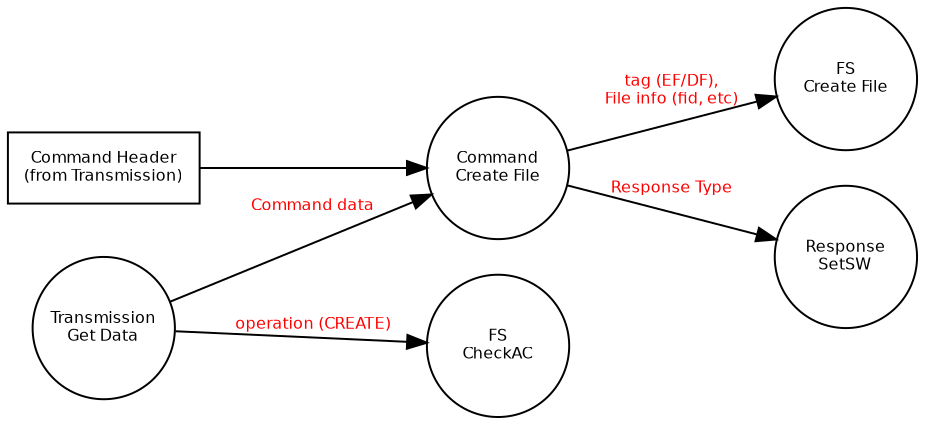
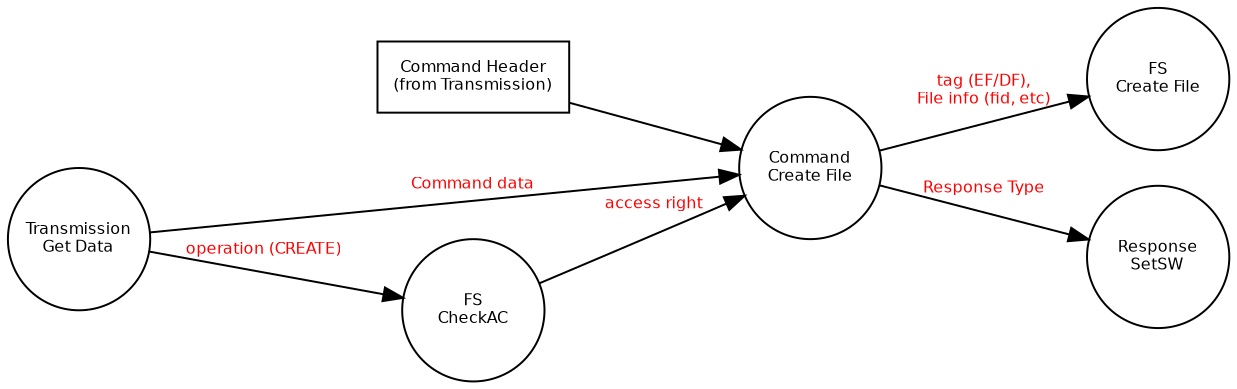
none -> (633, 244)
